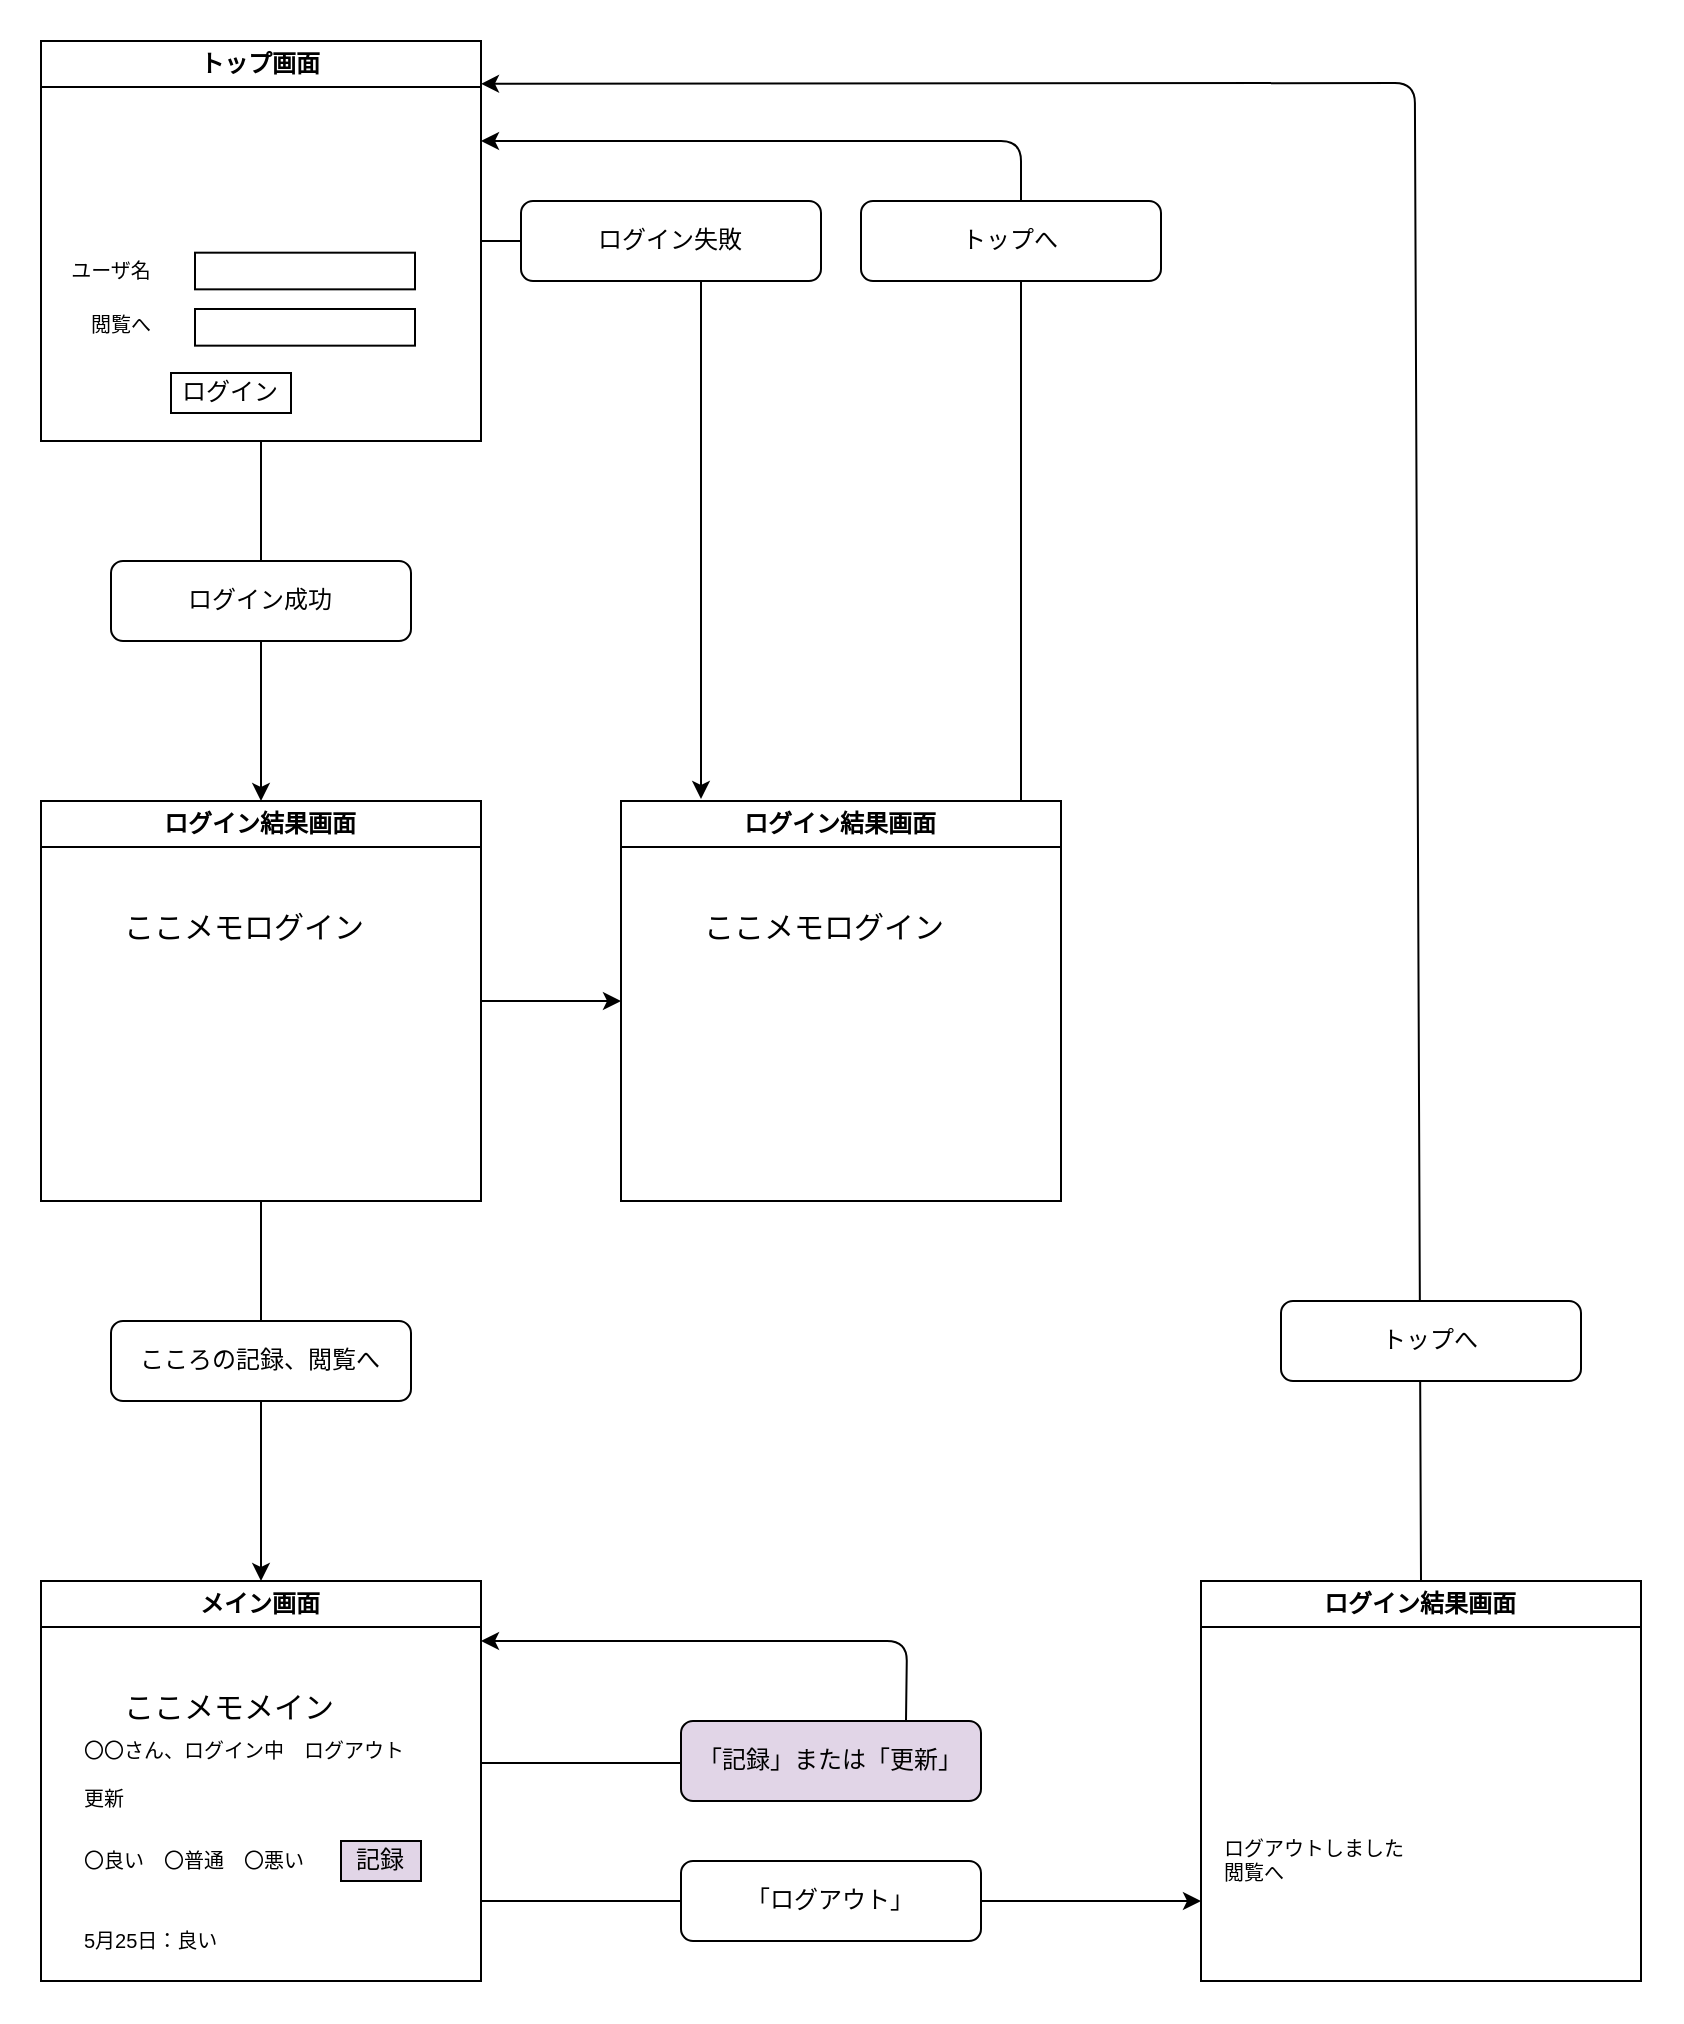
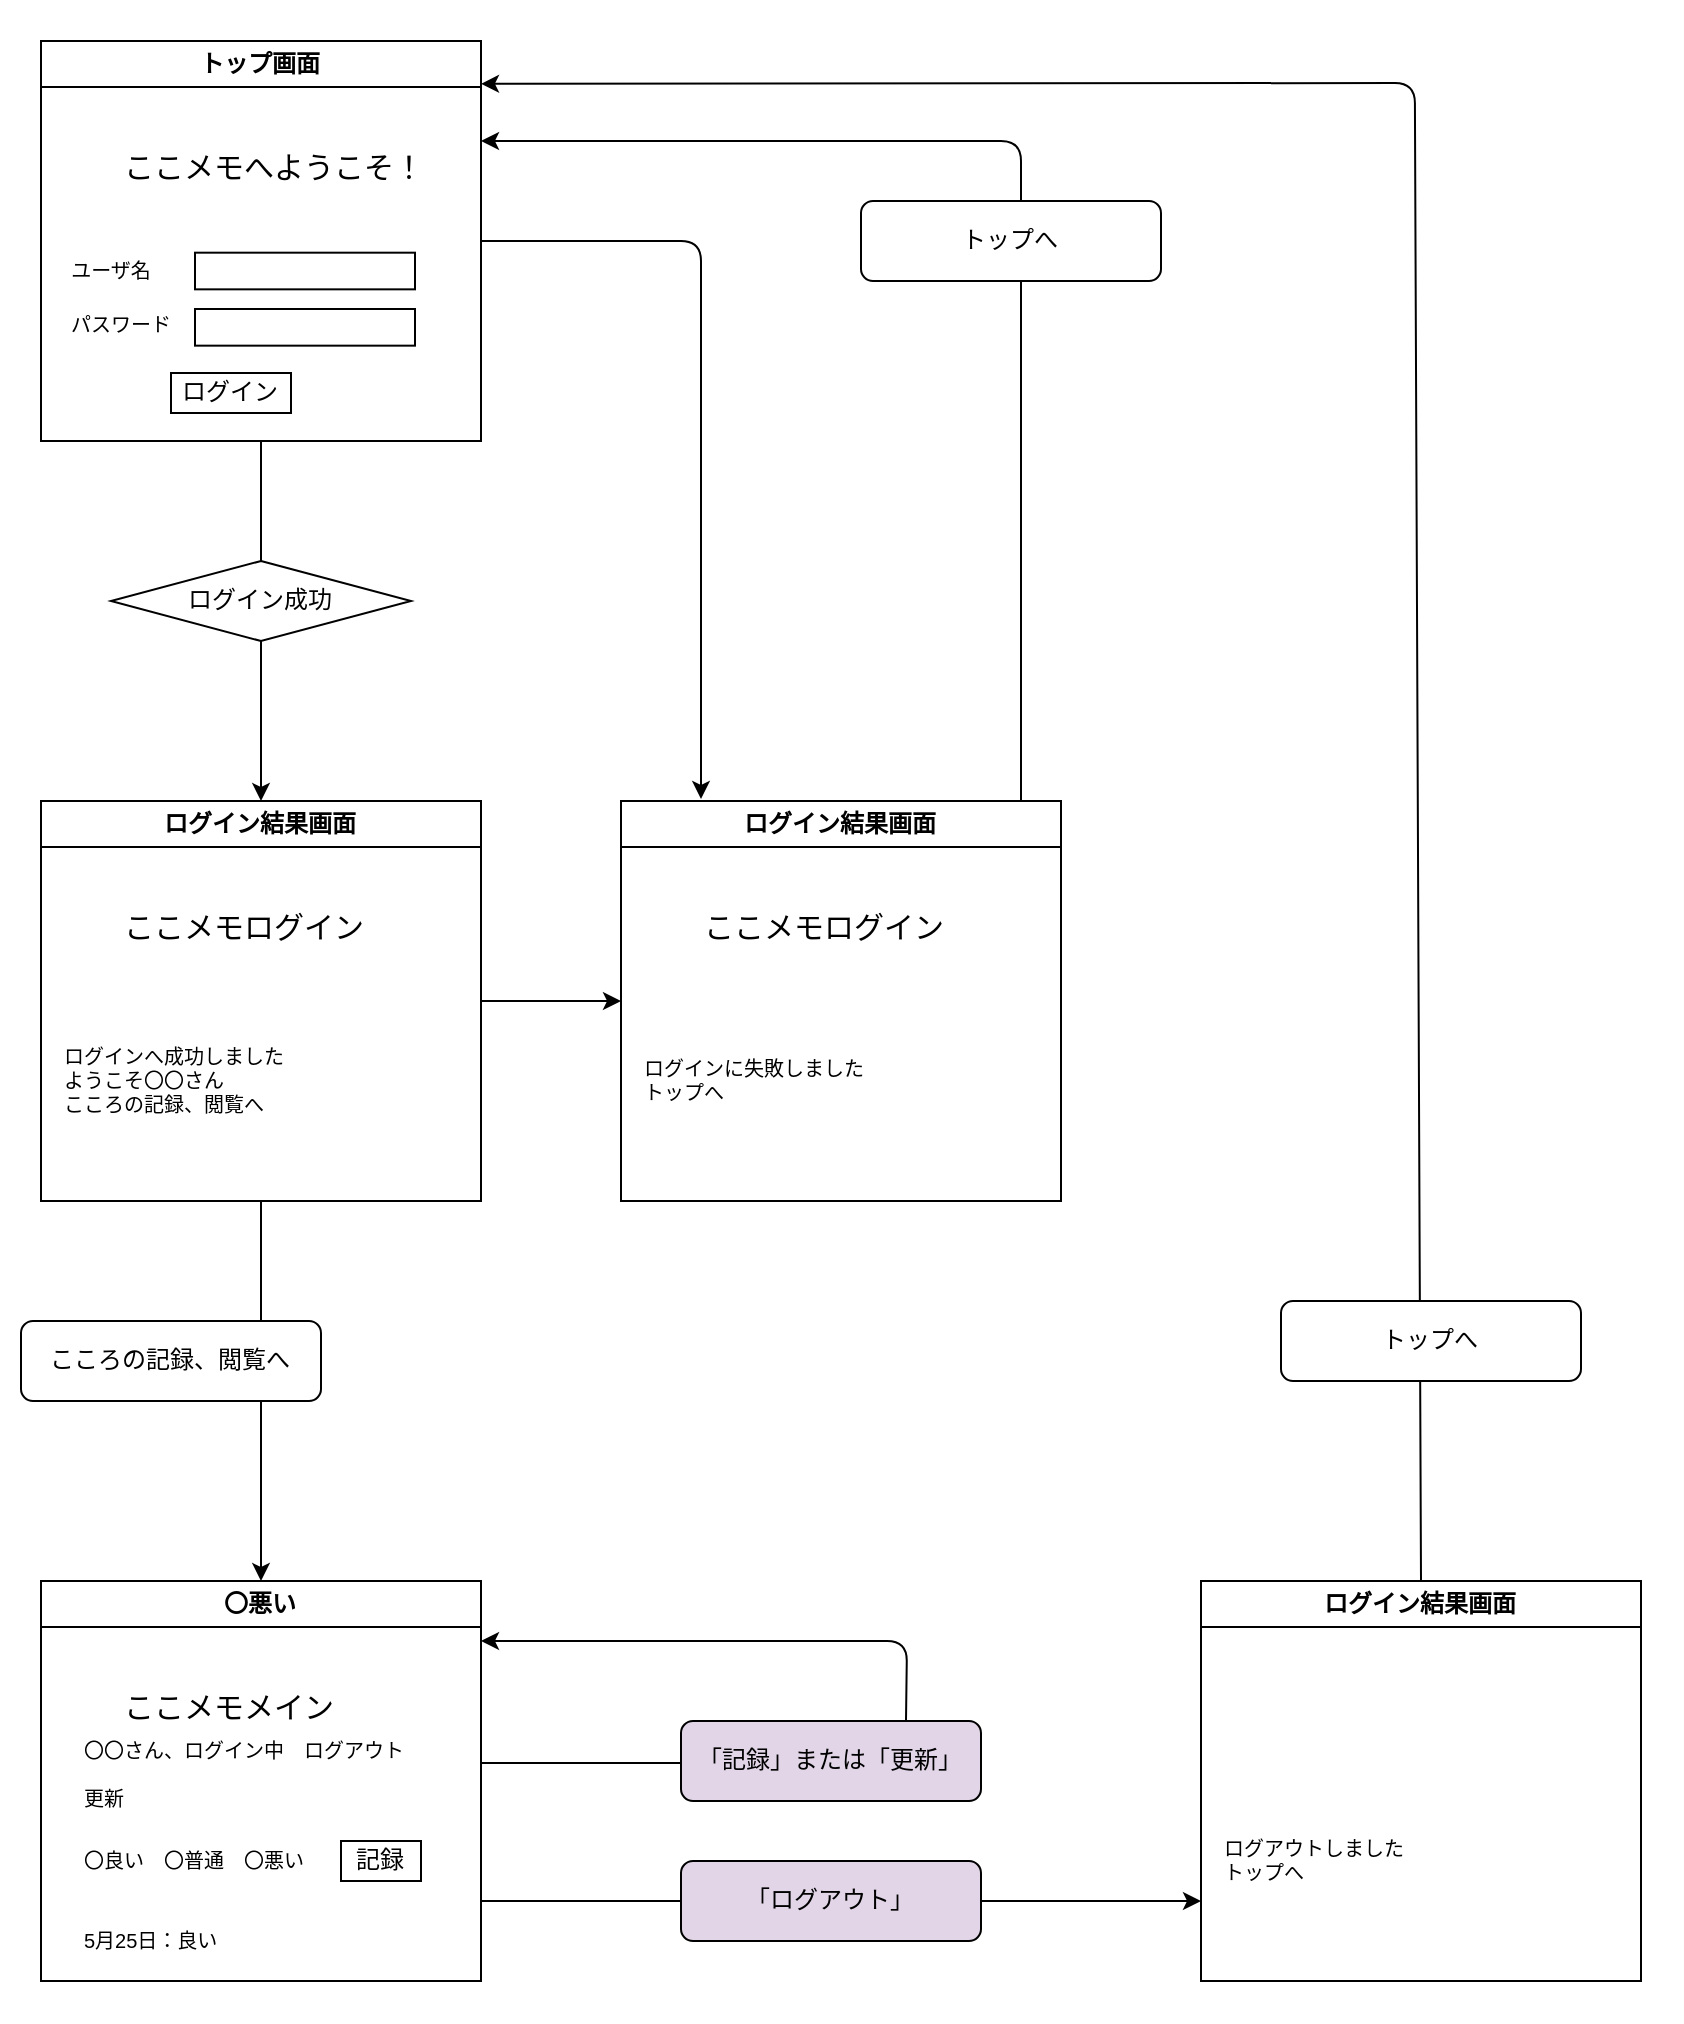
none -> (291, 167)
(671, 241) -> none
(122, 325) -> (122, 325)
(261, 601) -> (261, 601)
none -> (191, 1081)
none -> (771, 1081)
(261, 1361) -> (171, 1361)
(261, 1605) -> (261, 1605)
(381, 1861) -> (381, 1861)
(1315, 1861) -> (1315, 1861)
(831, 1901) -> (831, 1901)
